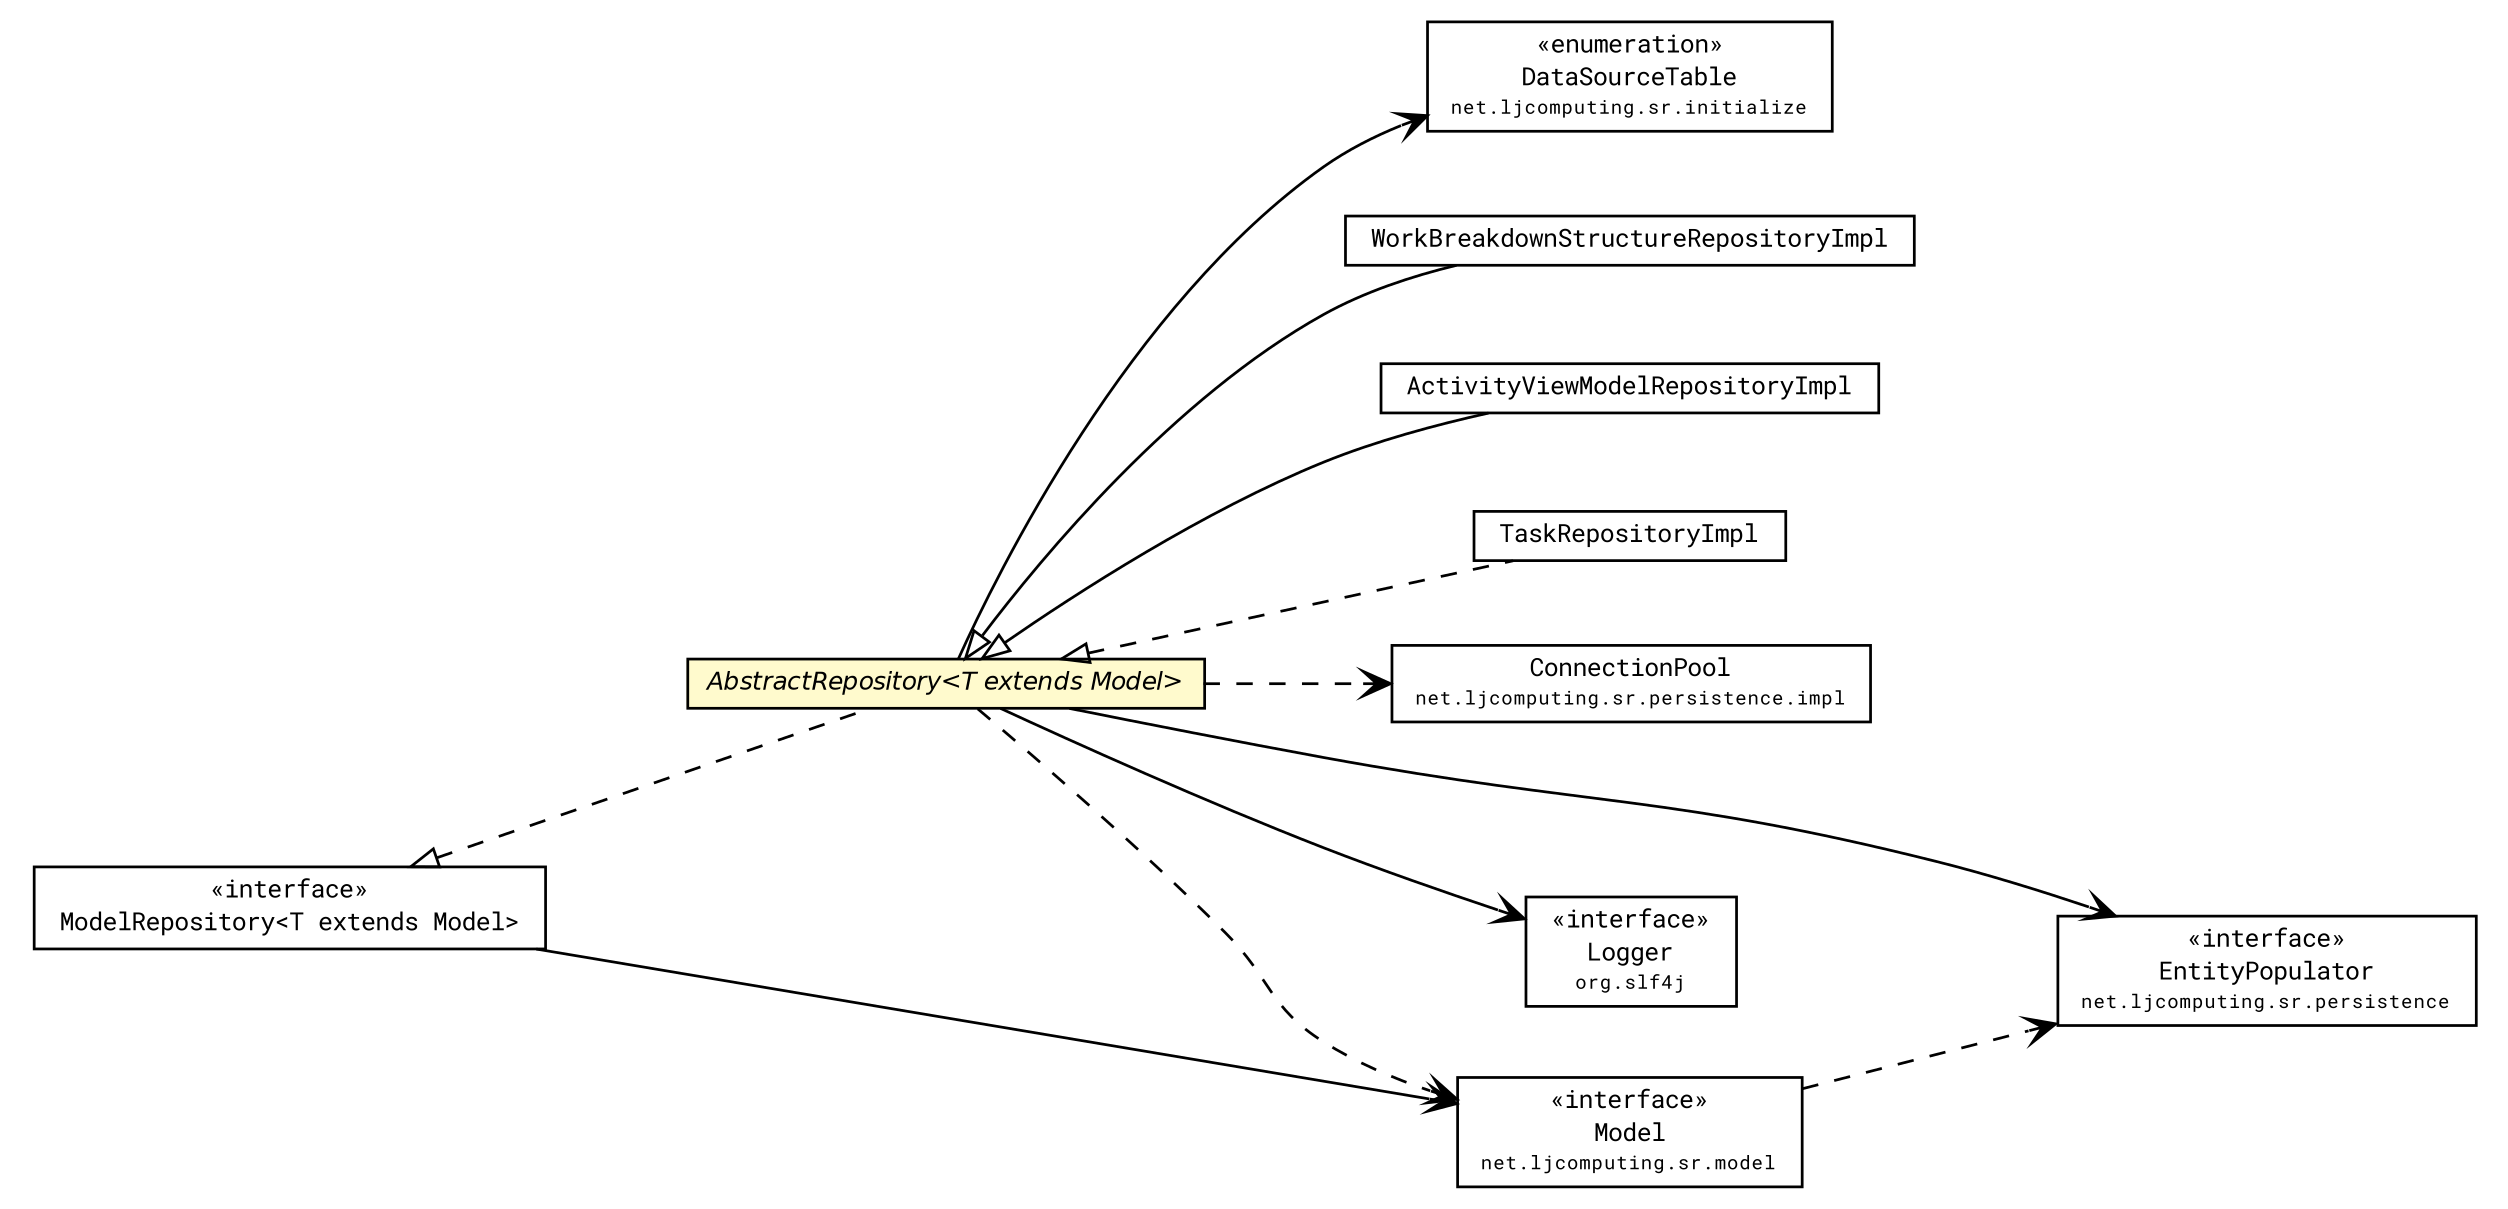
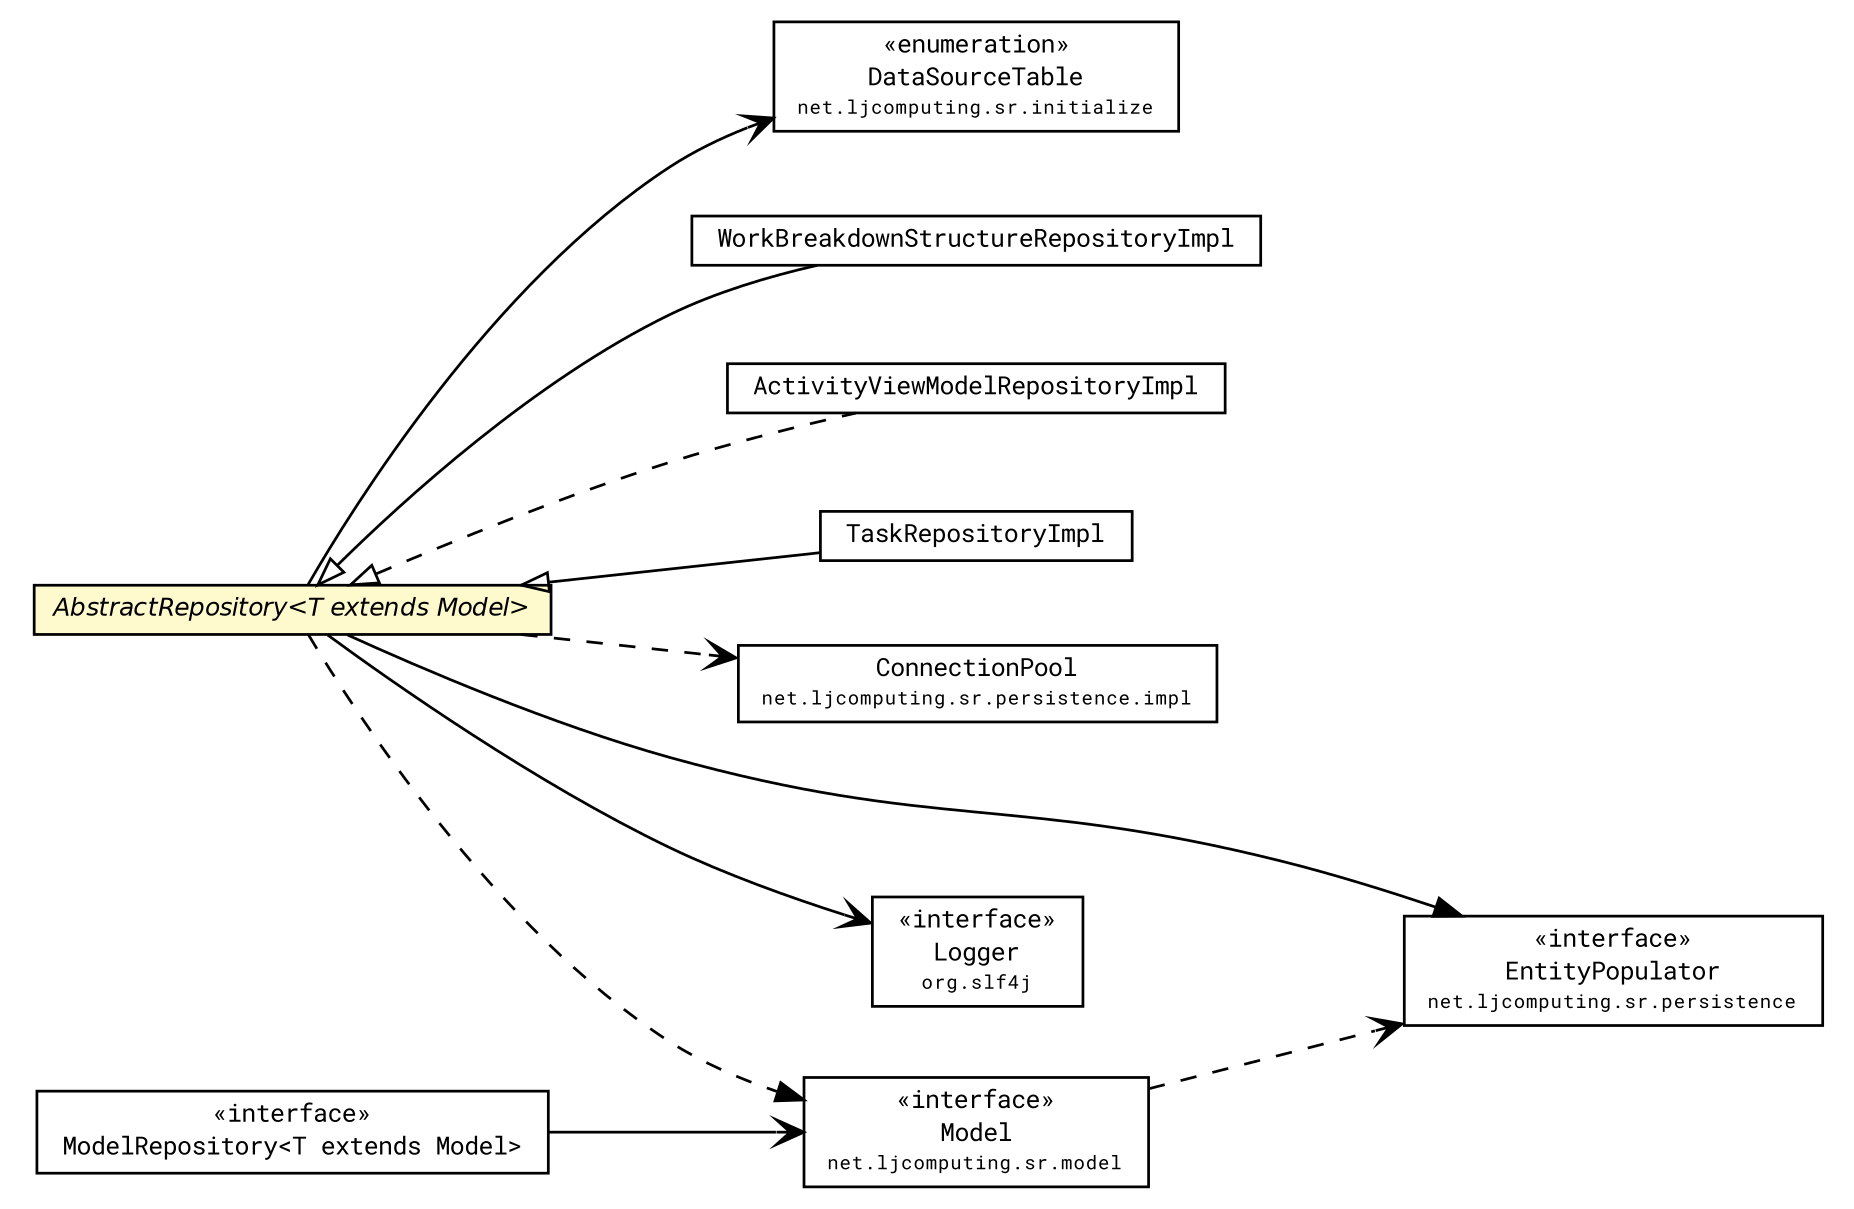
(1235, 503) -> (612, 482)
(1301, 607) -> (684, 567)
(653, 783) -> none
(1582, 797) -> (883, 802)
(1201, 909) -> (508, 901)
